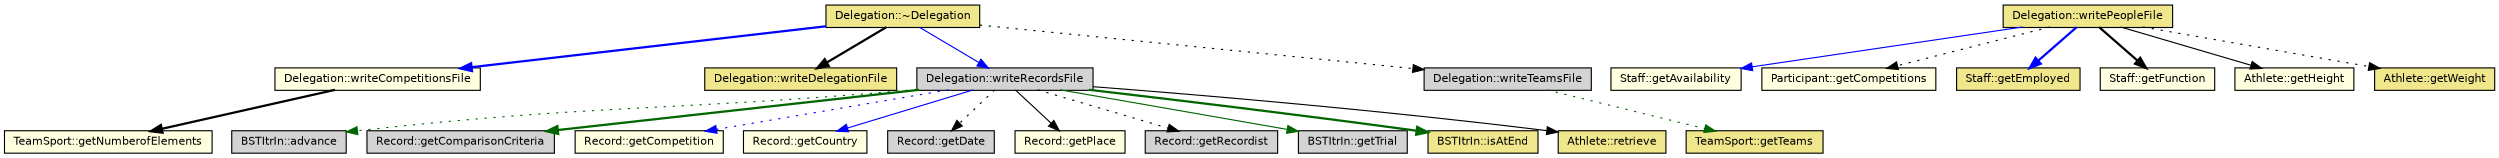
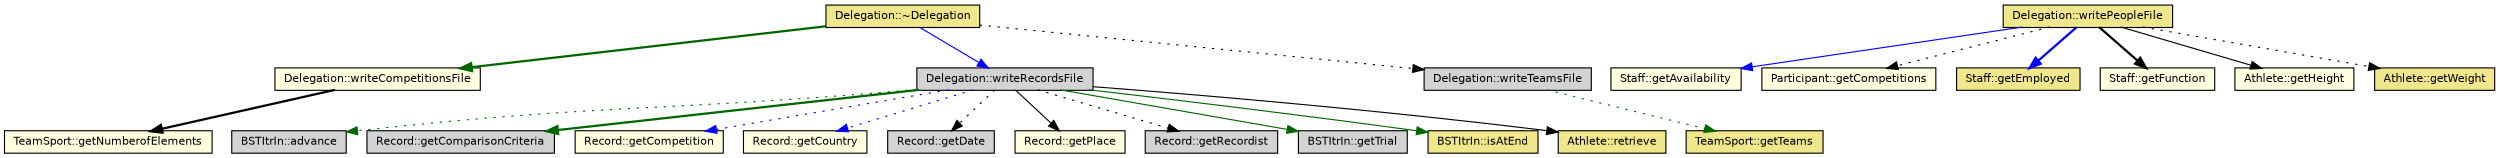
(649, 47) -> (649, 47)
(801, 79) -> none
(911, 109) -> (911, 109)
(1253, 109) -> (1253, 109)
